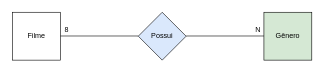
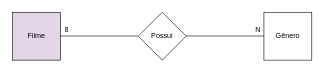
(36, 36) -> (36, 36)
(162, 36) -> (162, 36)
(288, 36) -> (288, 36)
